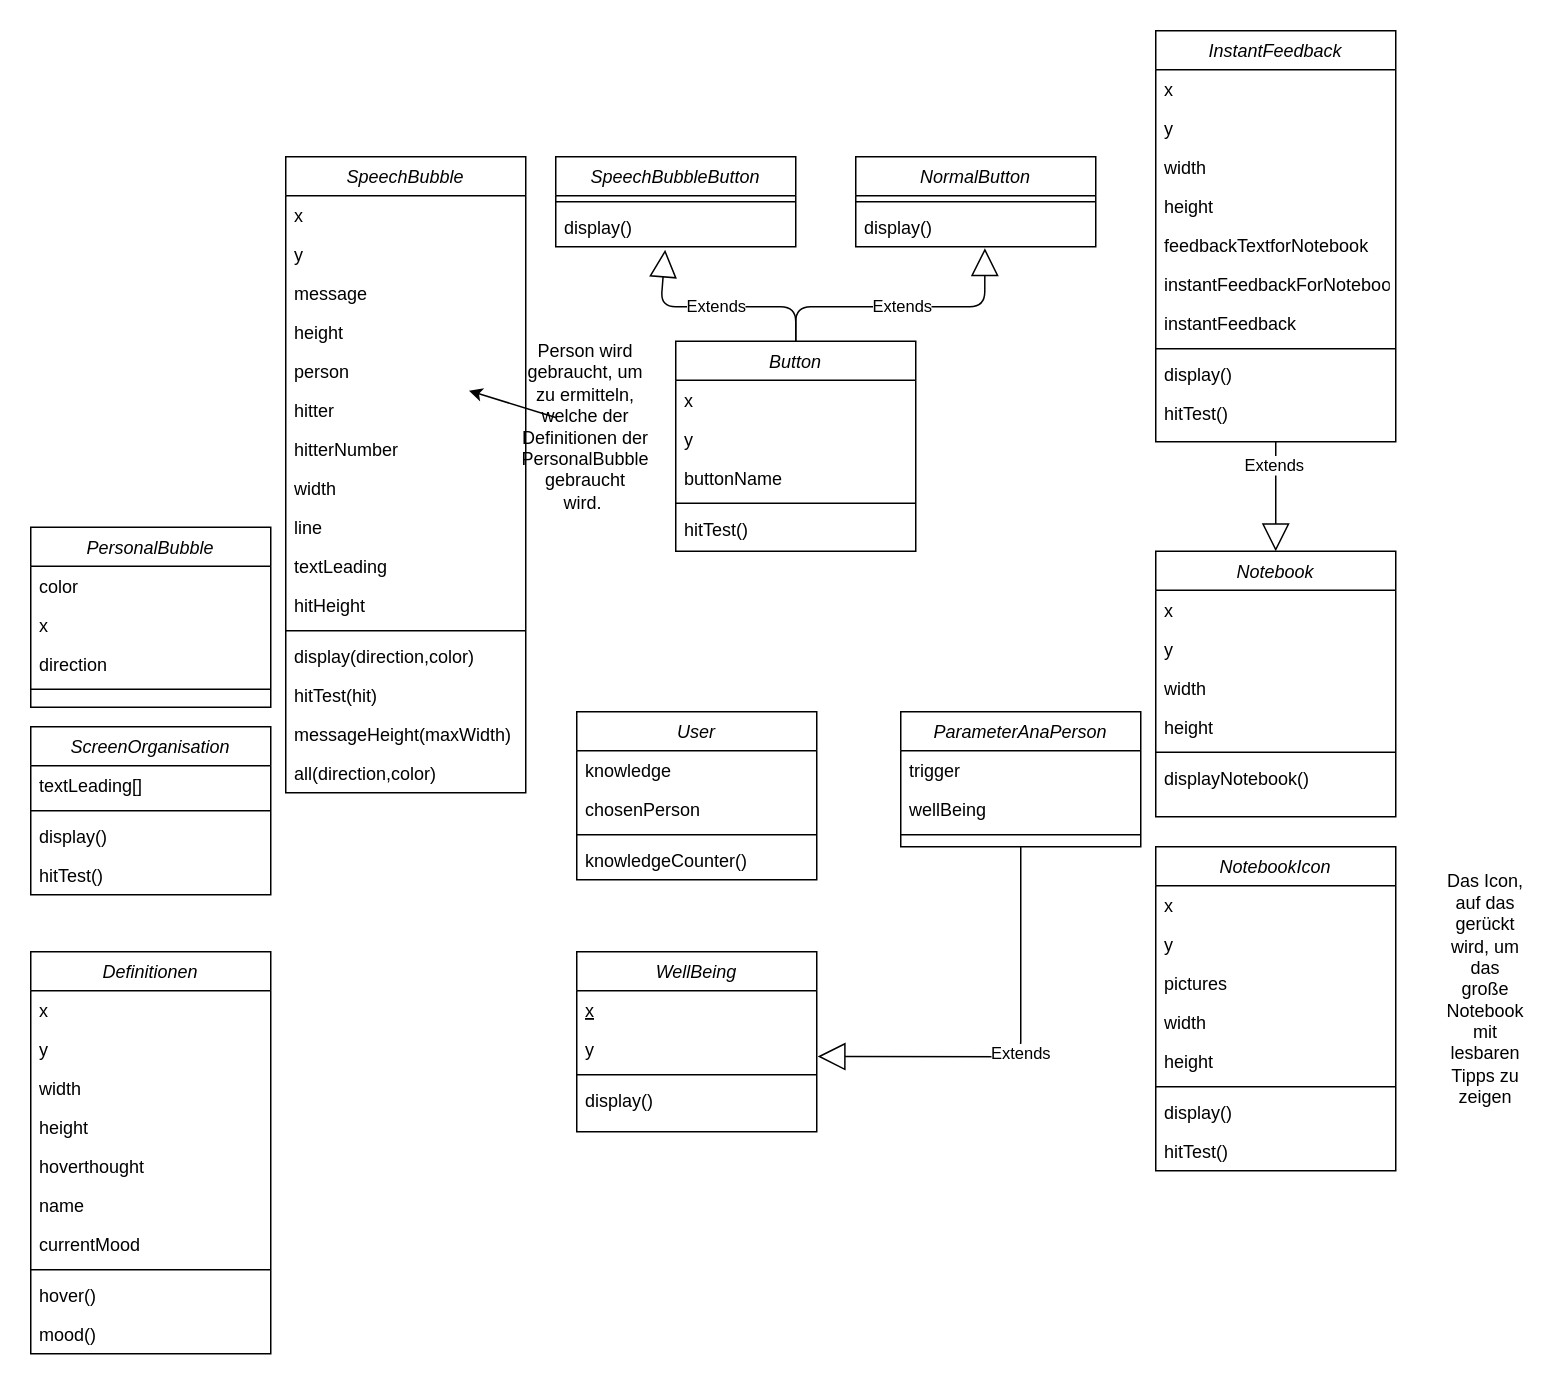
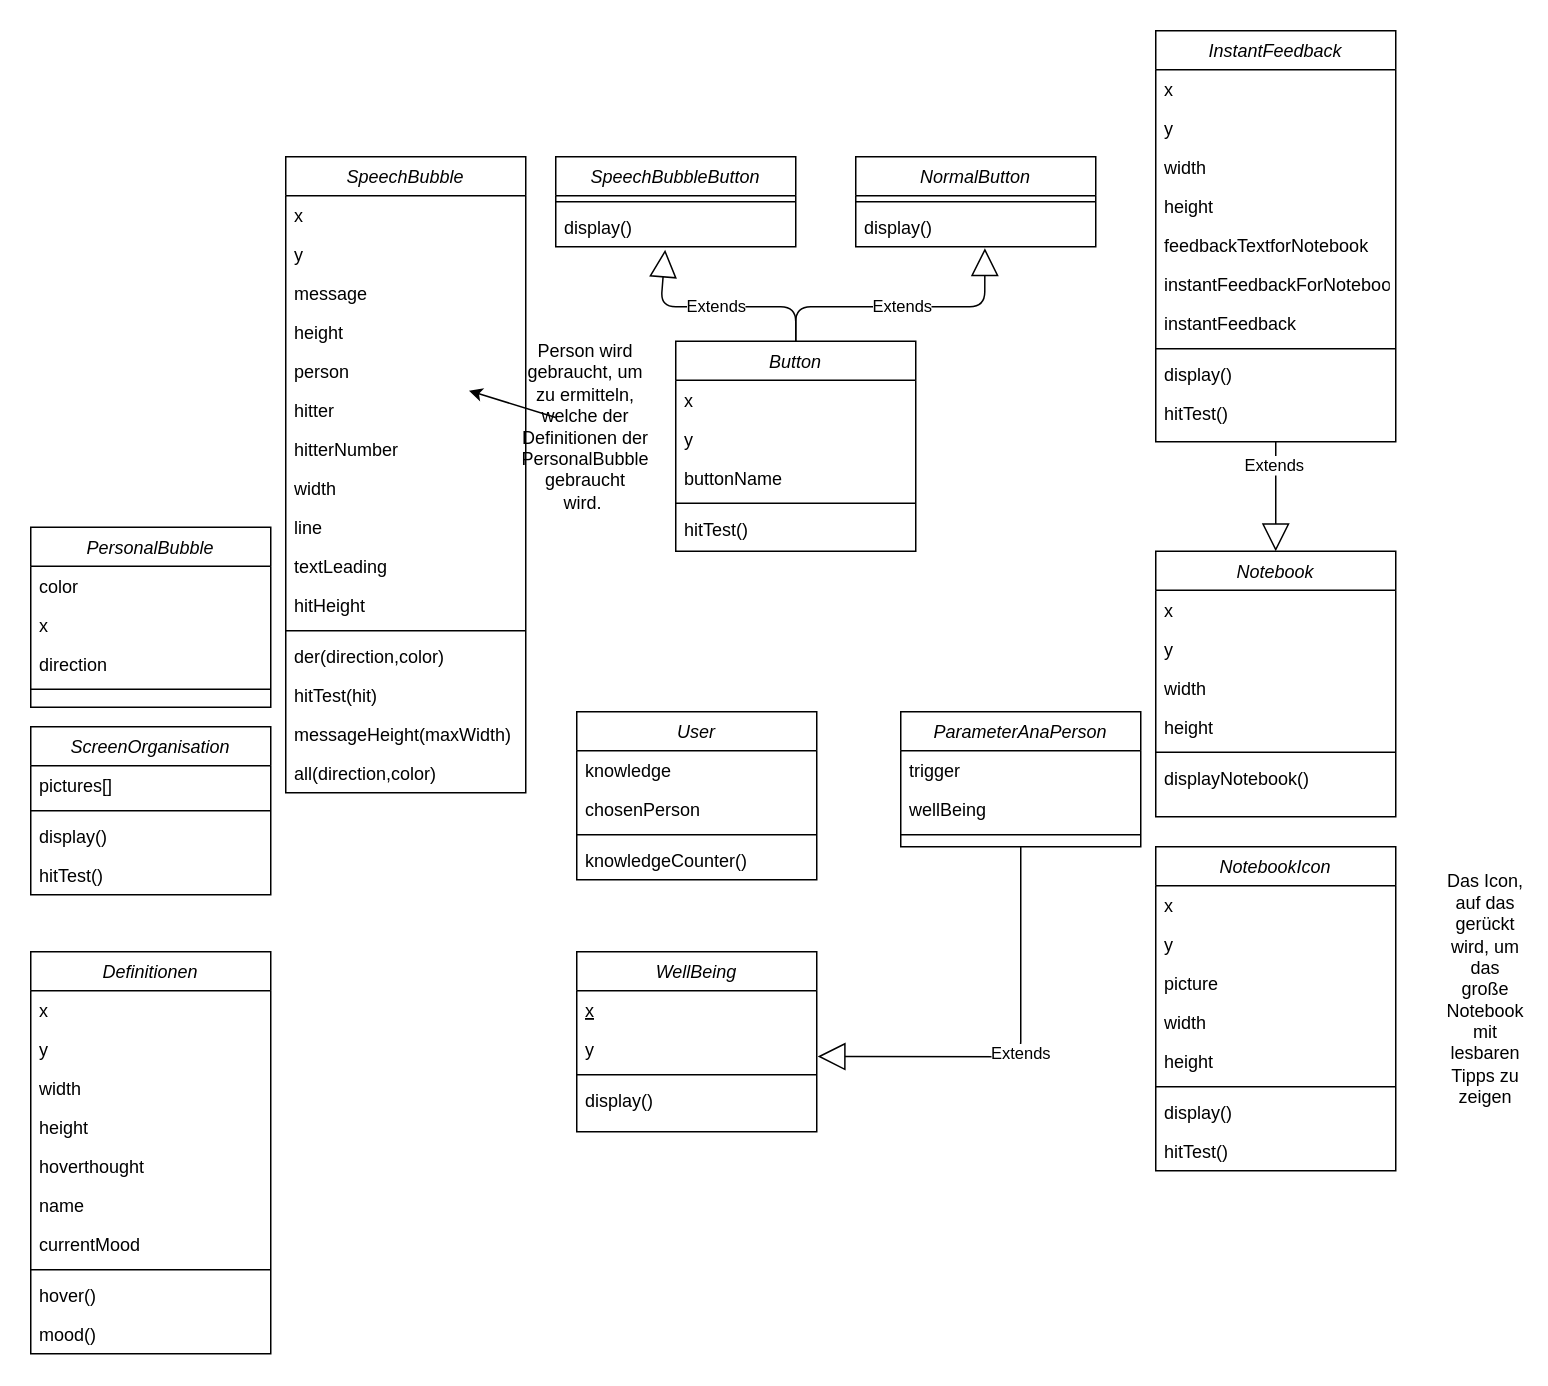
(401, 657) -> (385, 657)
(102, 786) -> (87, 786)
(1202, 984) -> (1197, 984)
